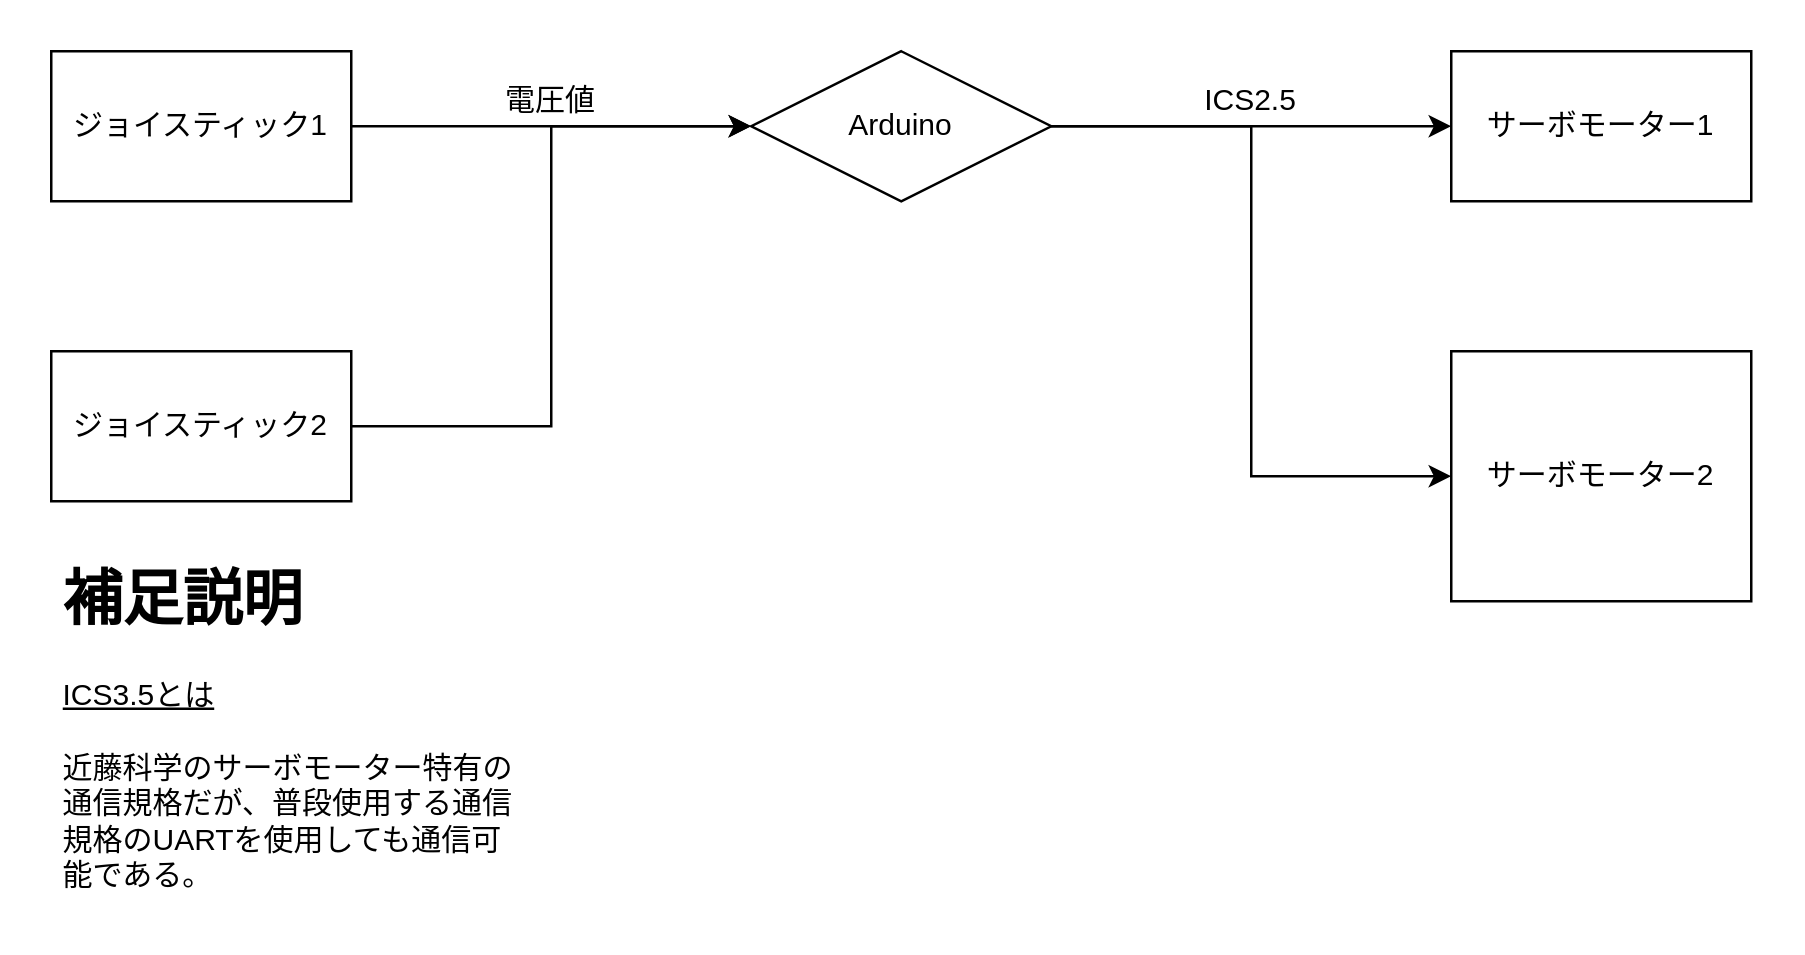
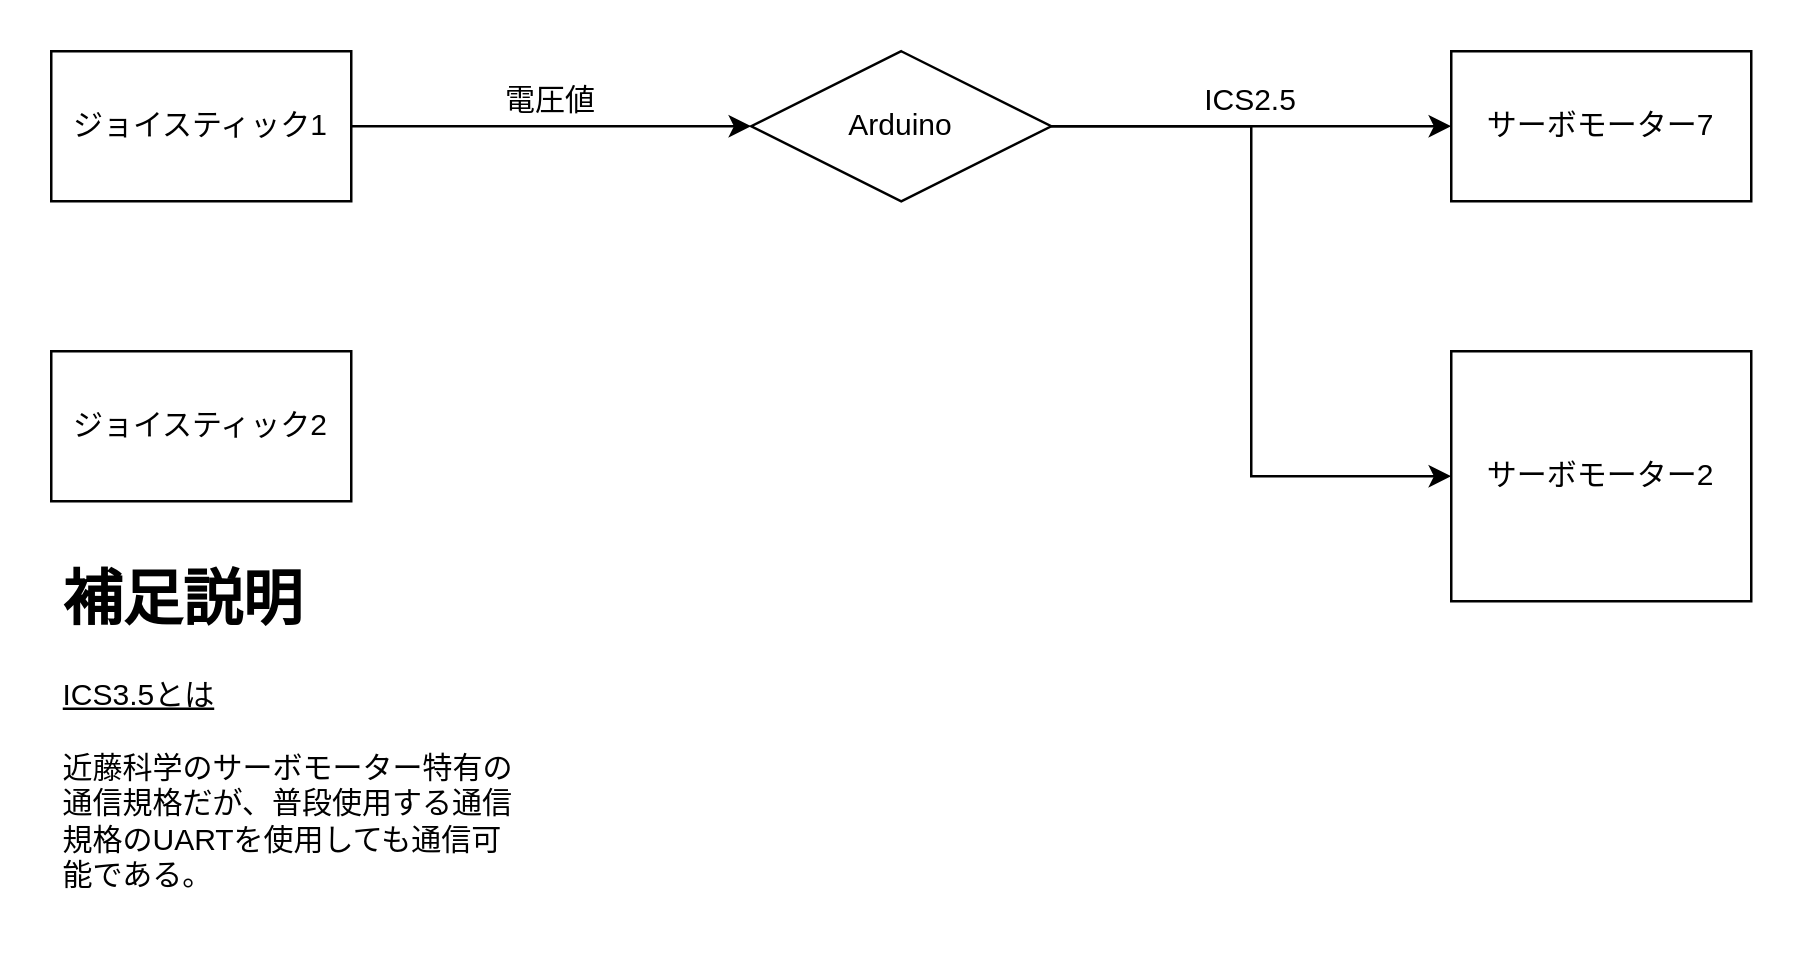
(1601, 126) -> (1601, 126)
(551, 379) -> none
